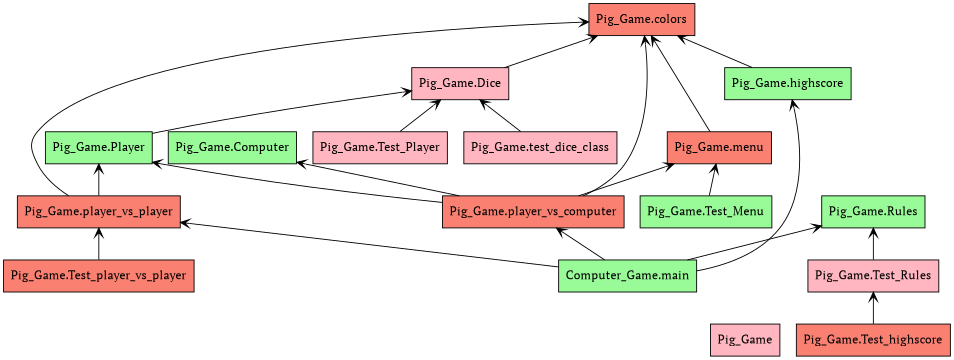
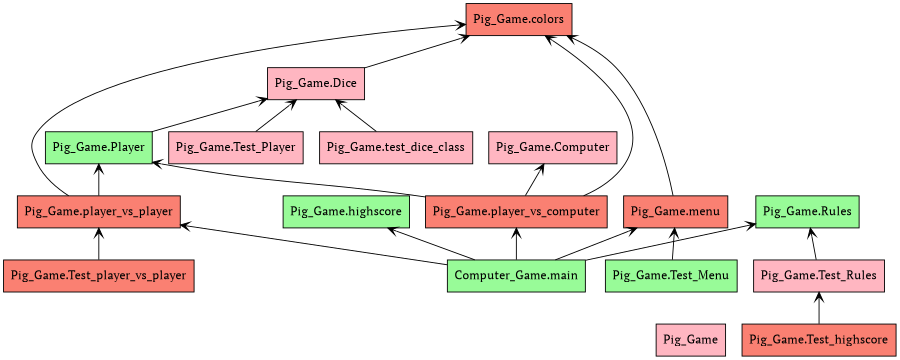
(719, 53) -> none
(232, 148) -> (553, 148)
(622, 181) -> (592, 246)
